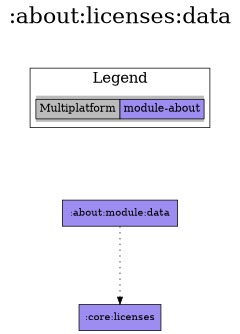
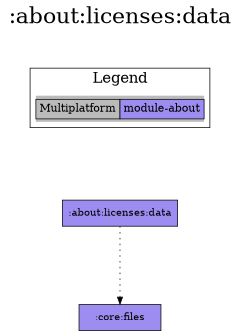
(120, 213) -> (120, 213)
(120, 318) -> (120, 318)
